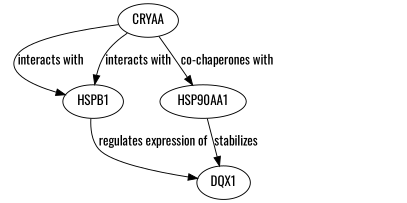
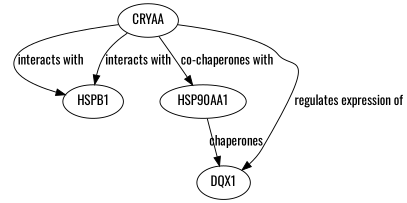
(236, 142) -> (236, 142)
(126, 163) -> (290, 62)
